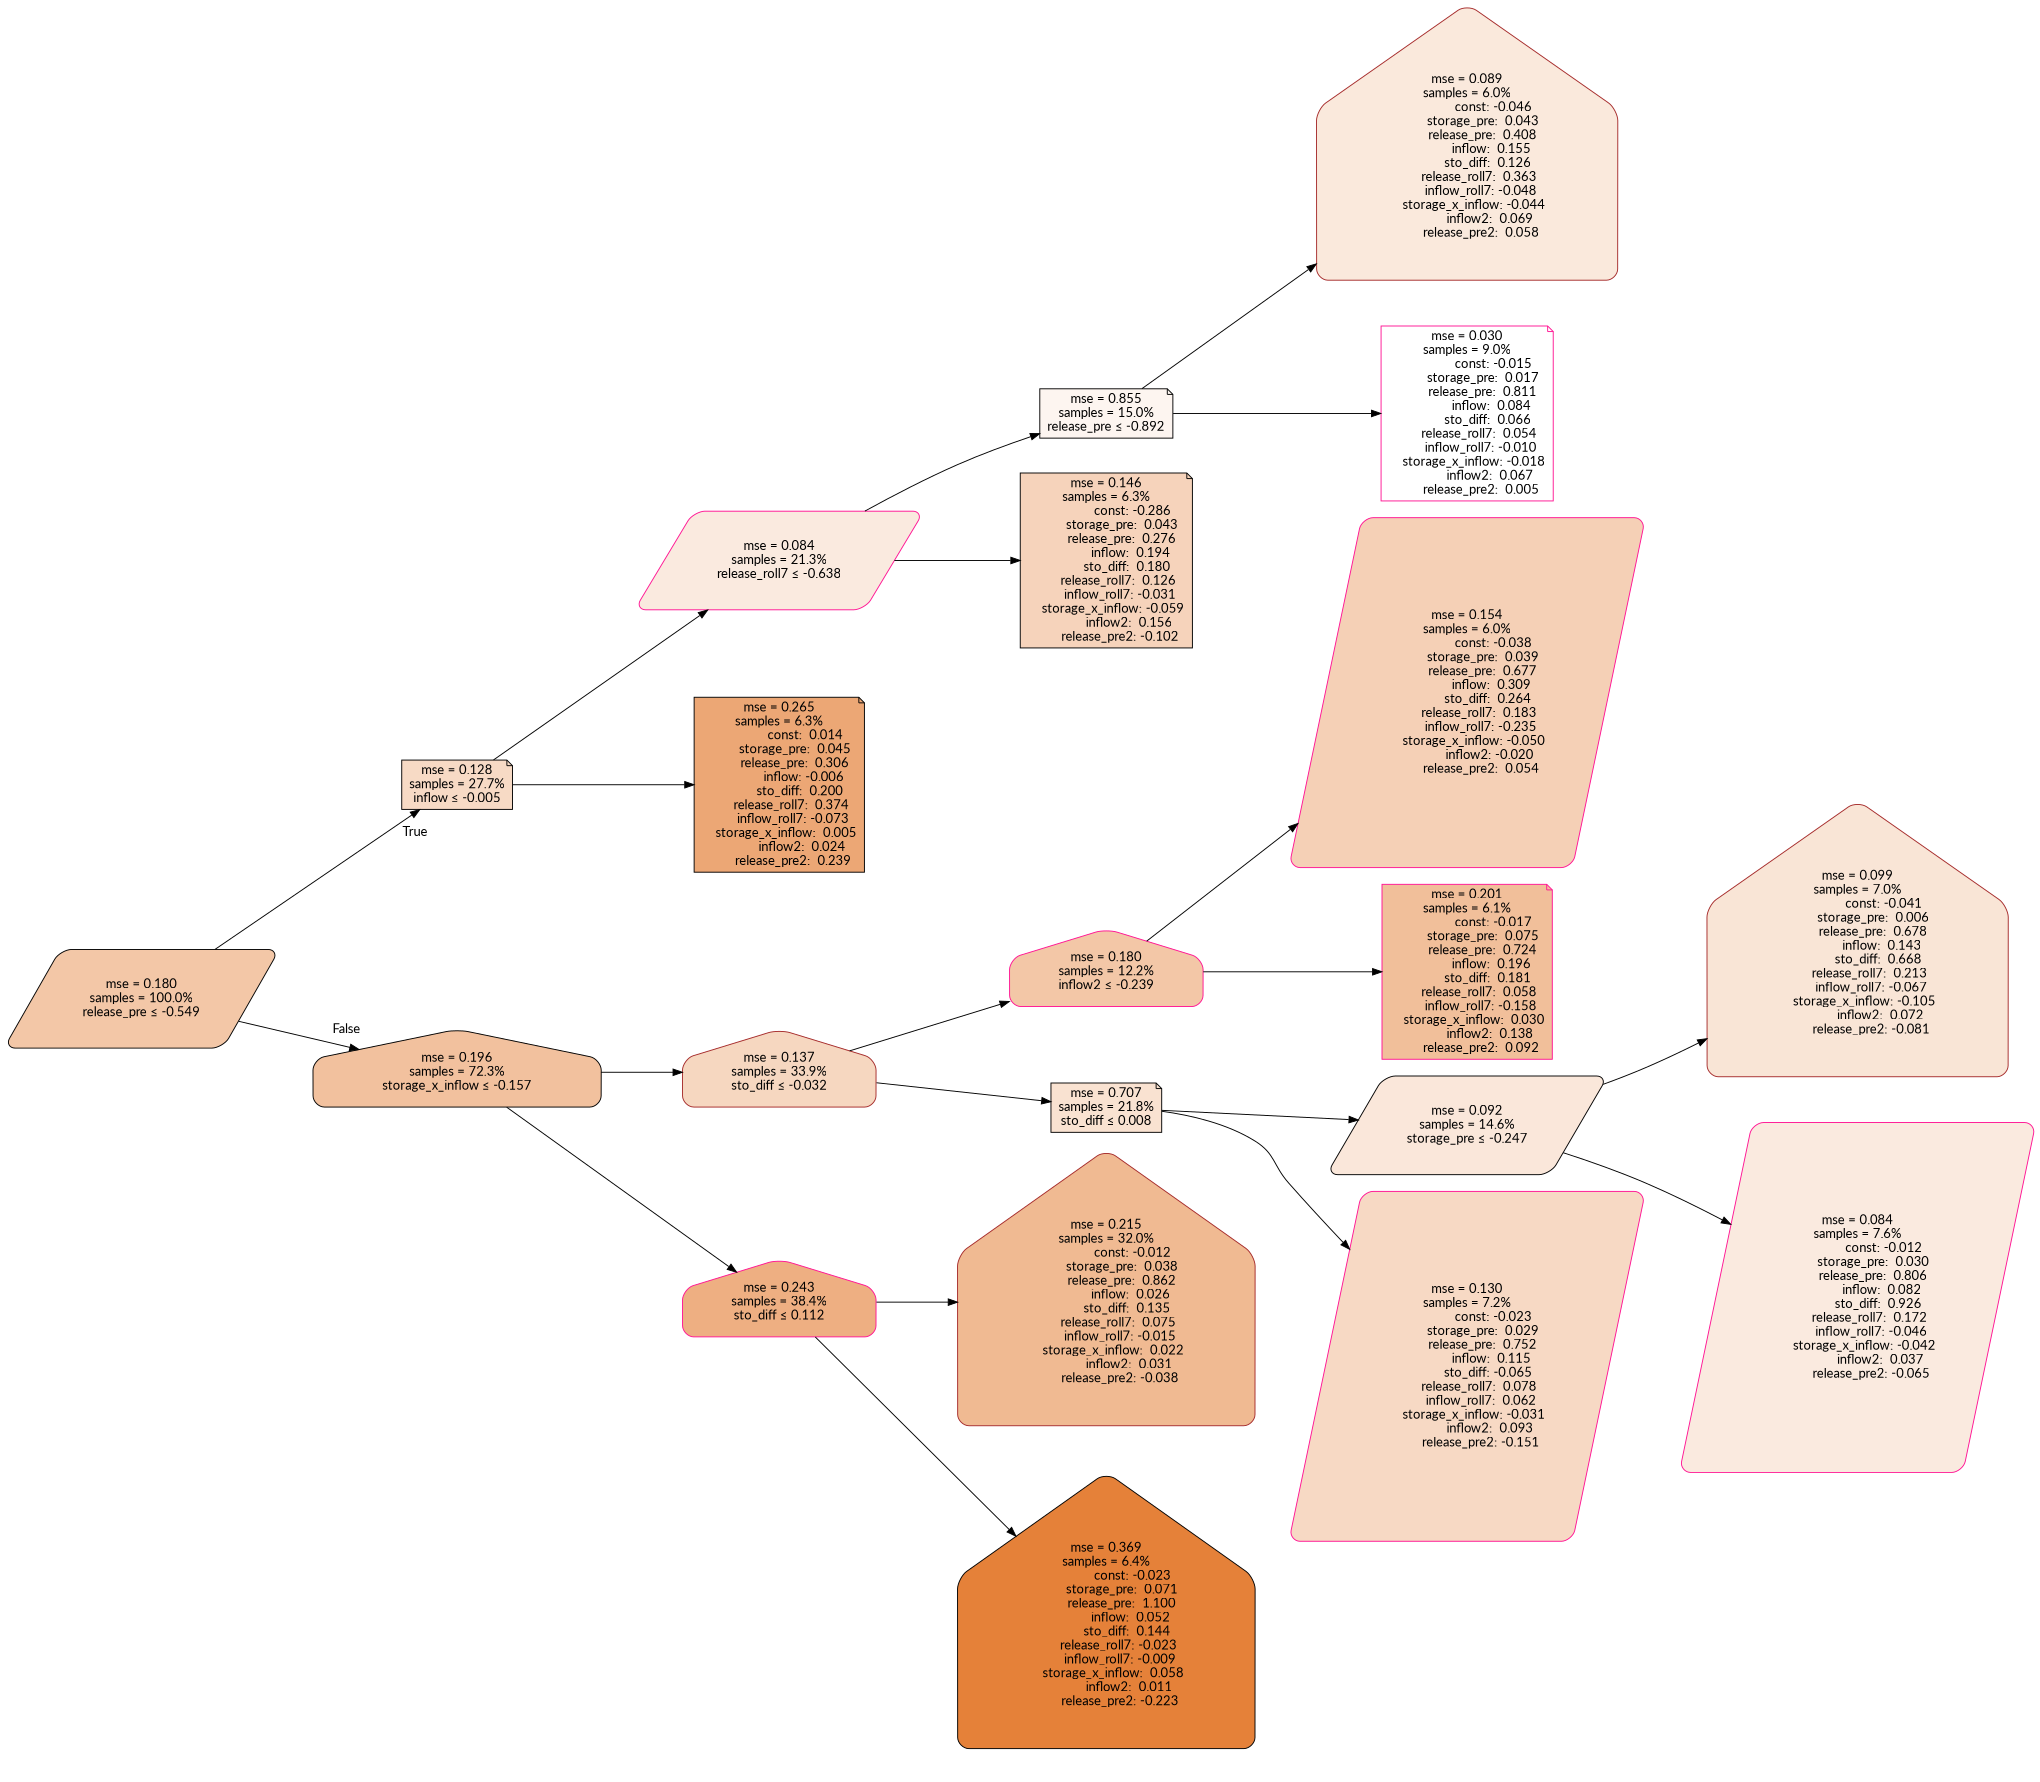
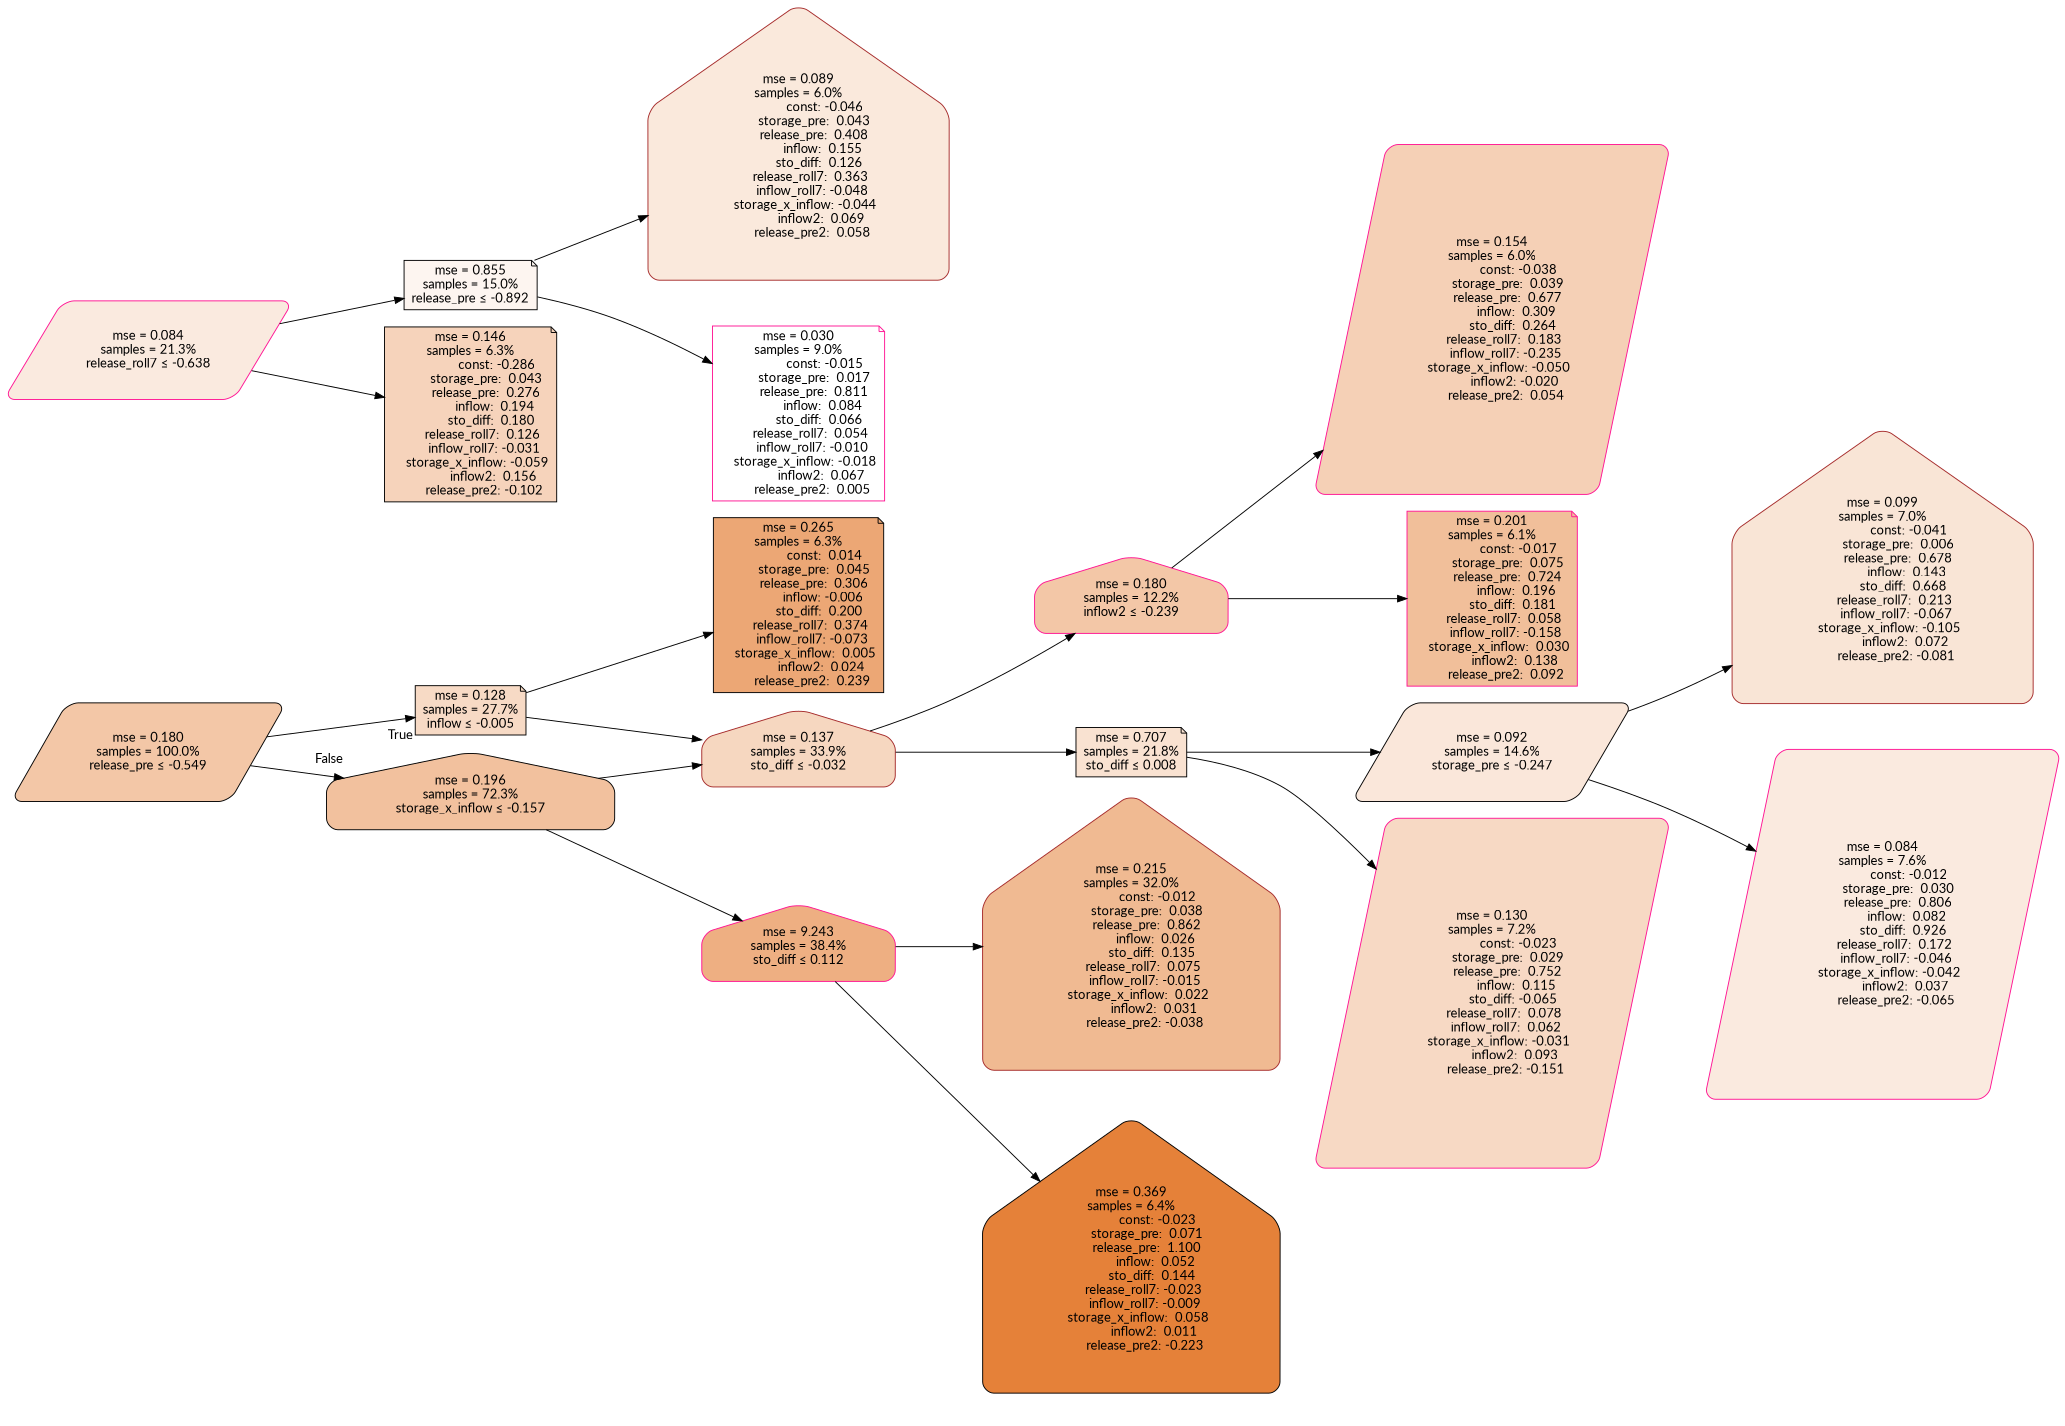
(597, 688) -> (609, 728)
(779, 1302) -> (799, 947)
